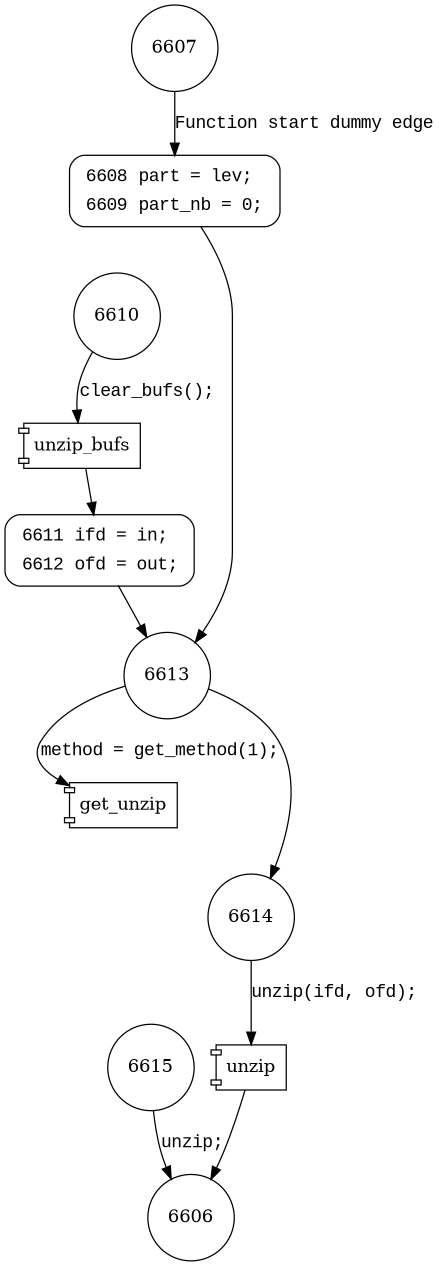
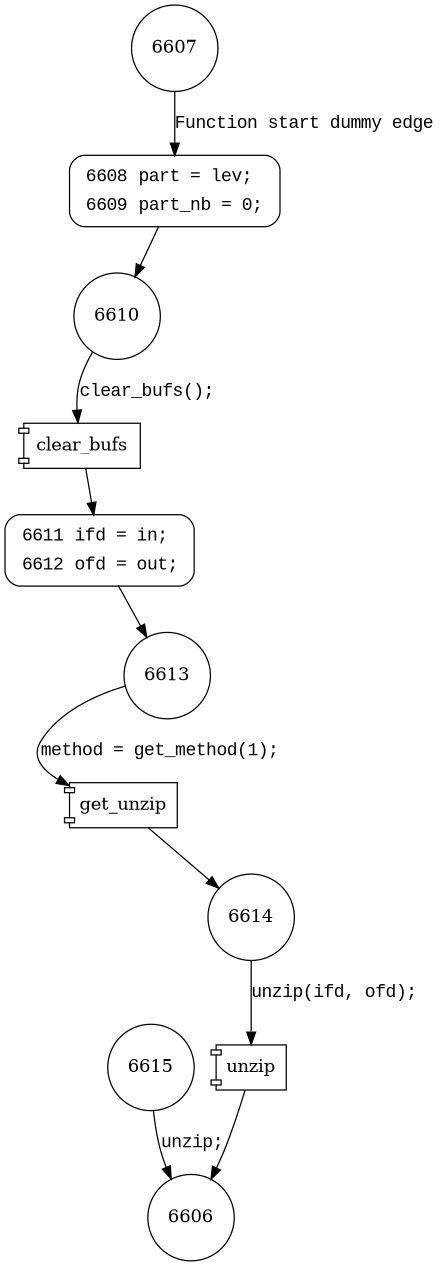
(232, 429) -> (150, 246)
(82, 446) -> (82, 446)
(286, 760) -> (179, 854)
